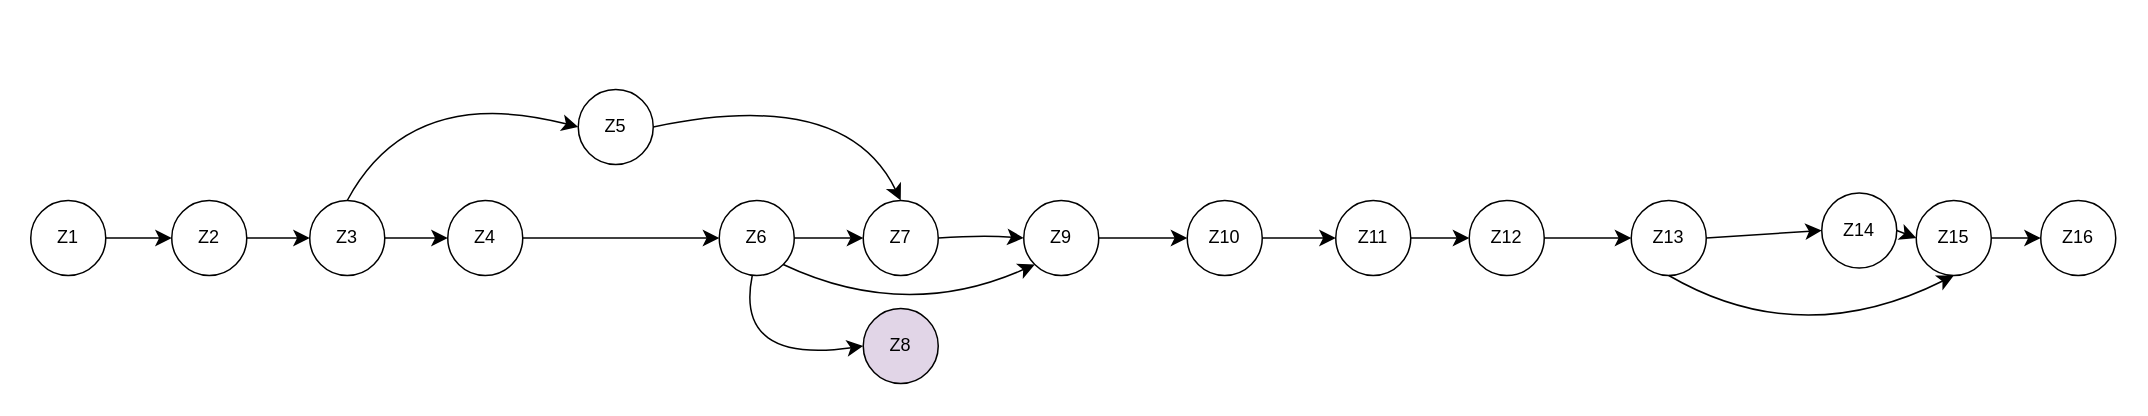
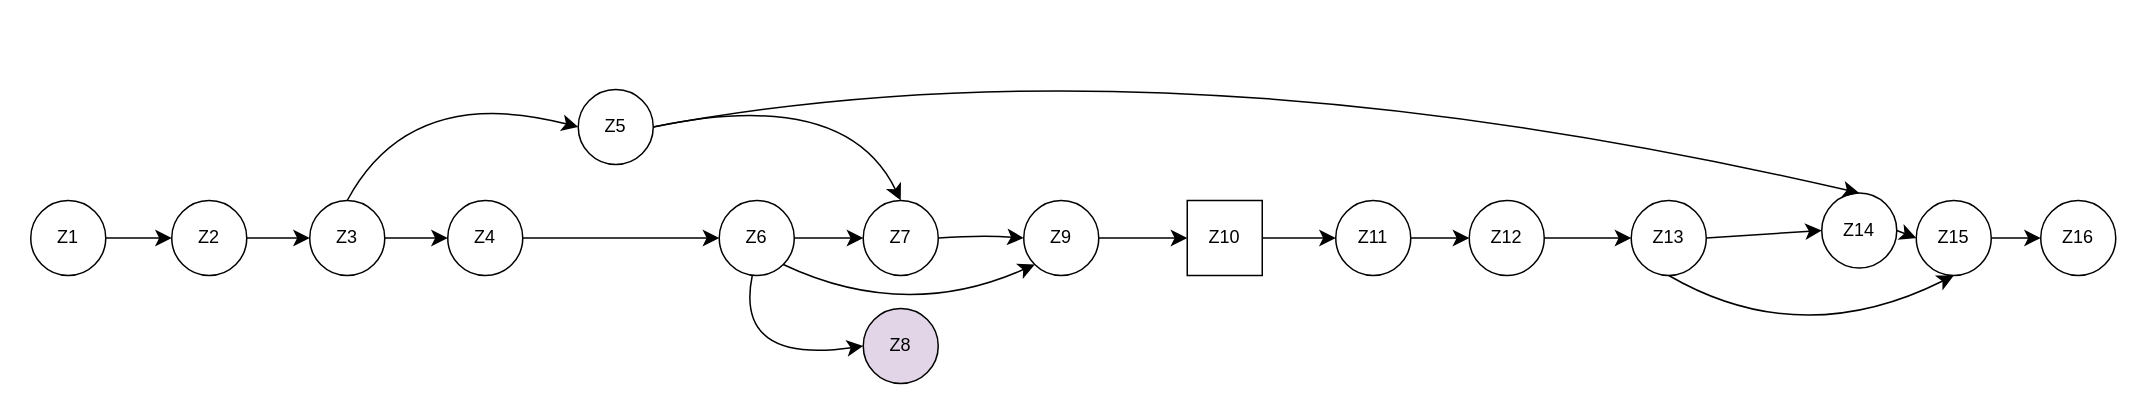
none -> (1292, 101)
(1225, 238) -> (1225, 238)
